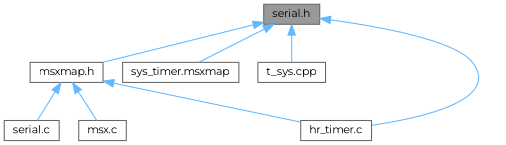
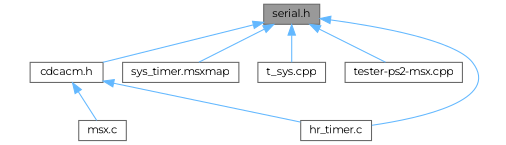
(67, 72) -> (67, 72)
none -> (404, 72)
(32, 131) -> none
